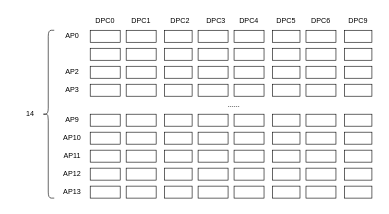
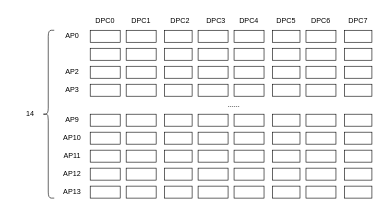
(359, 21) -> (359, 21)
